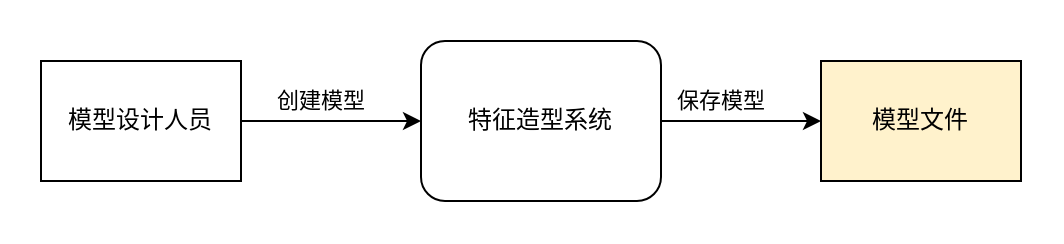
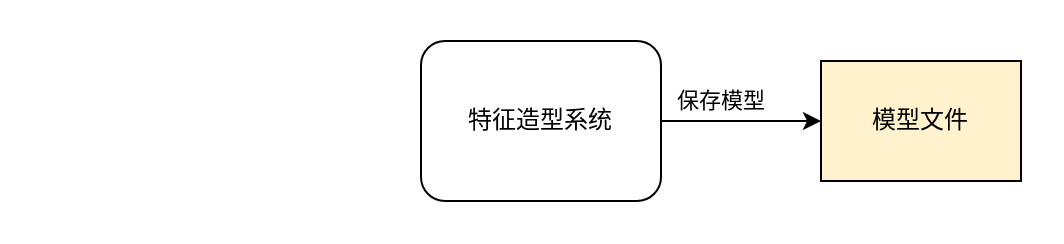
(141, 121) -> none
(324, 121) -> none
